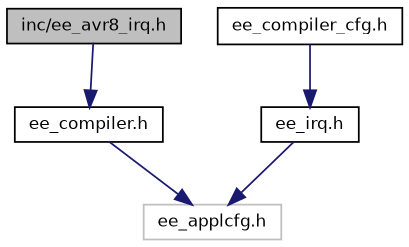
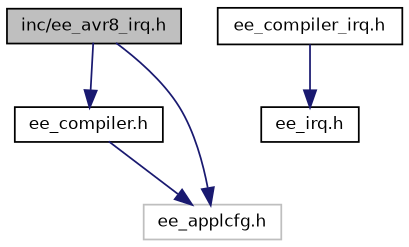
(310, 26) -> (310, 26)
(268, 167) -> (178, 105)
